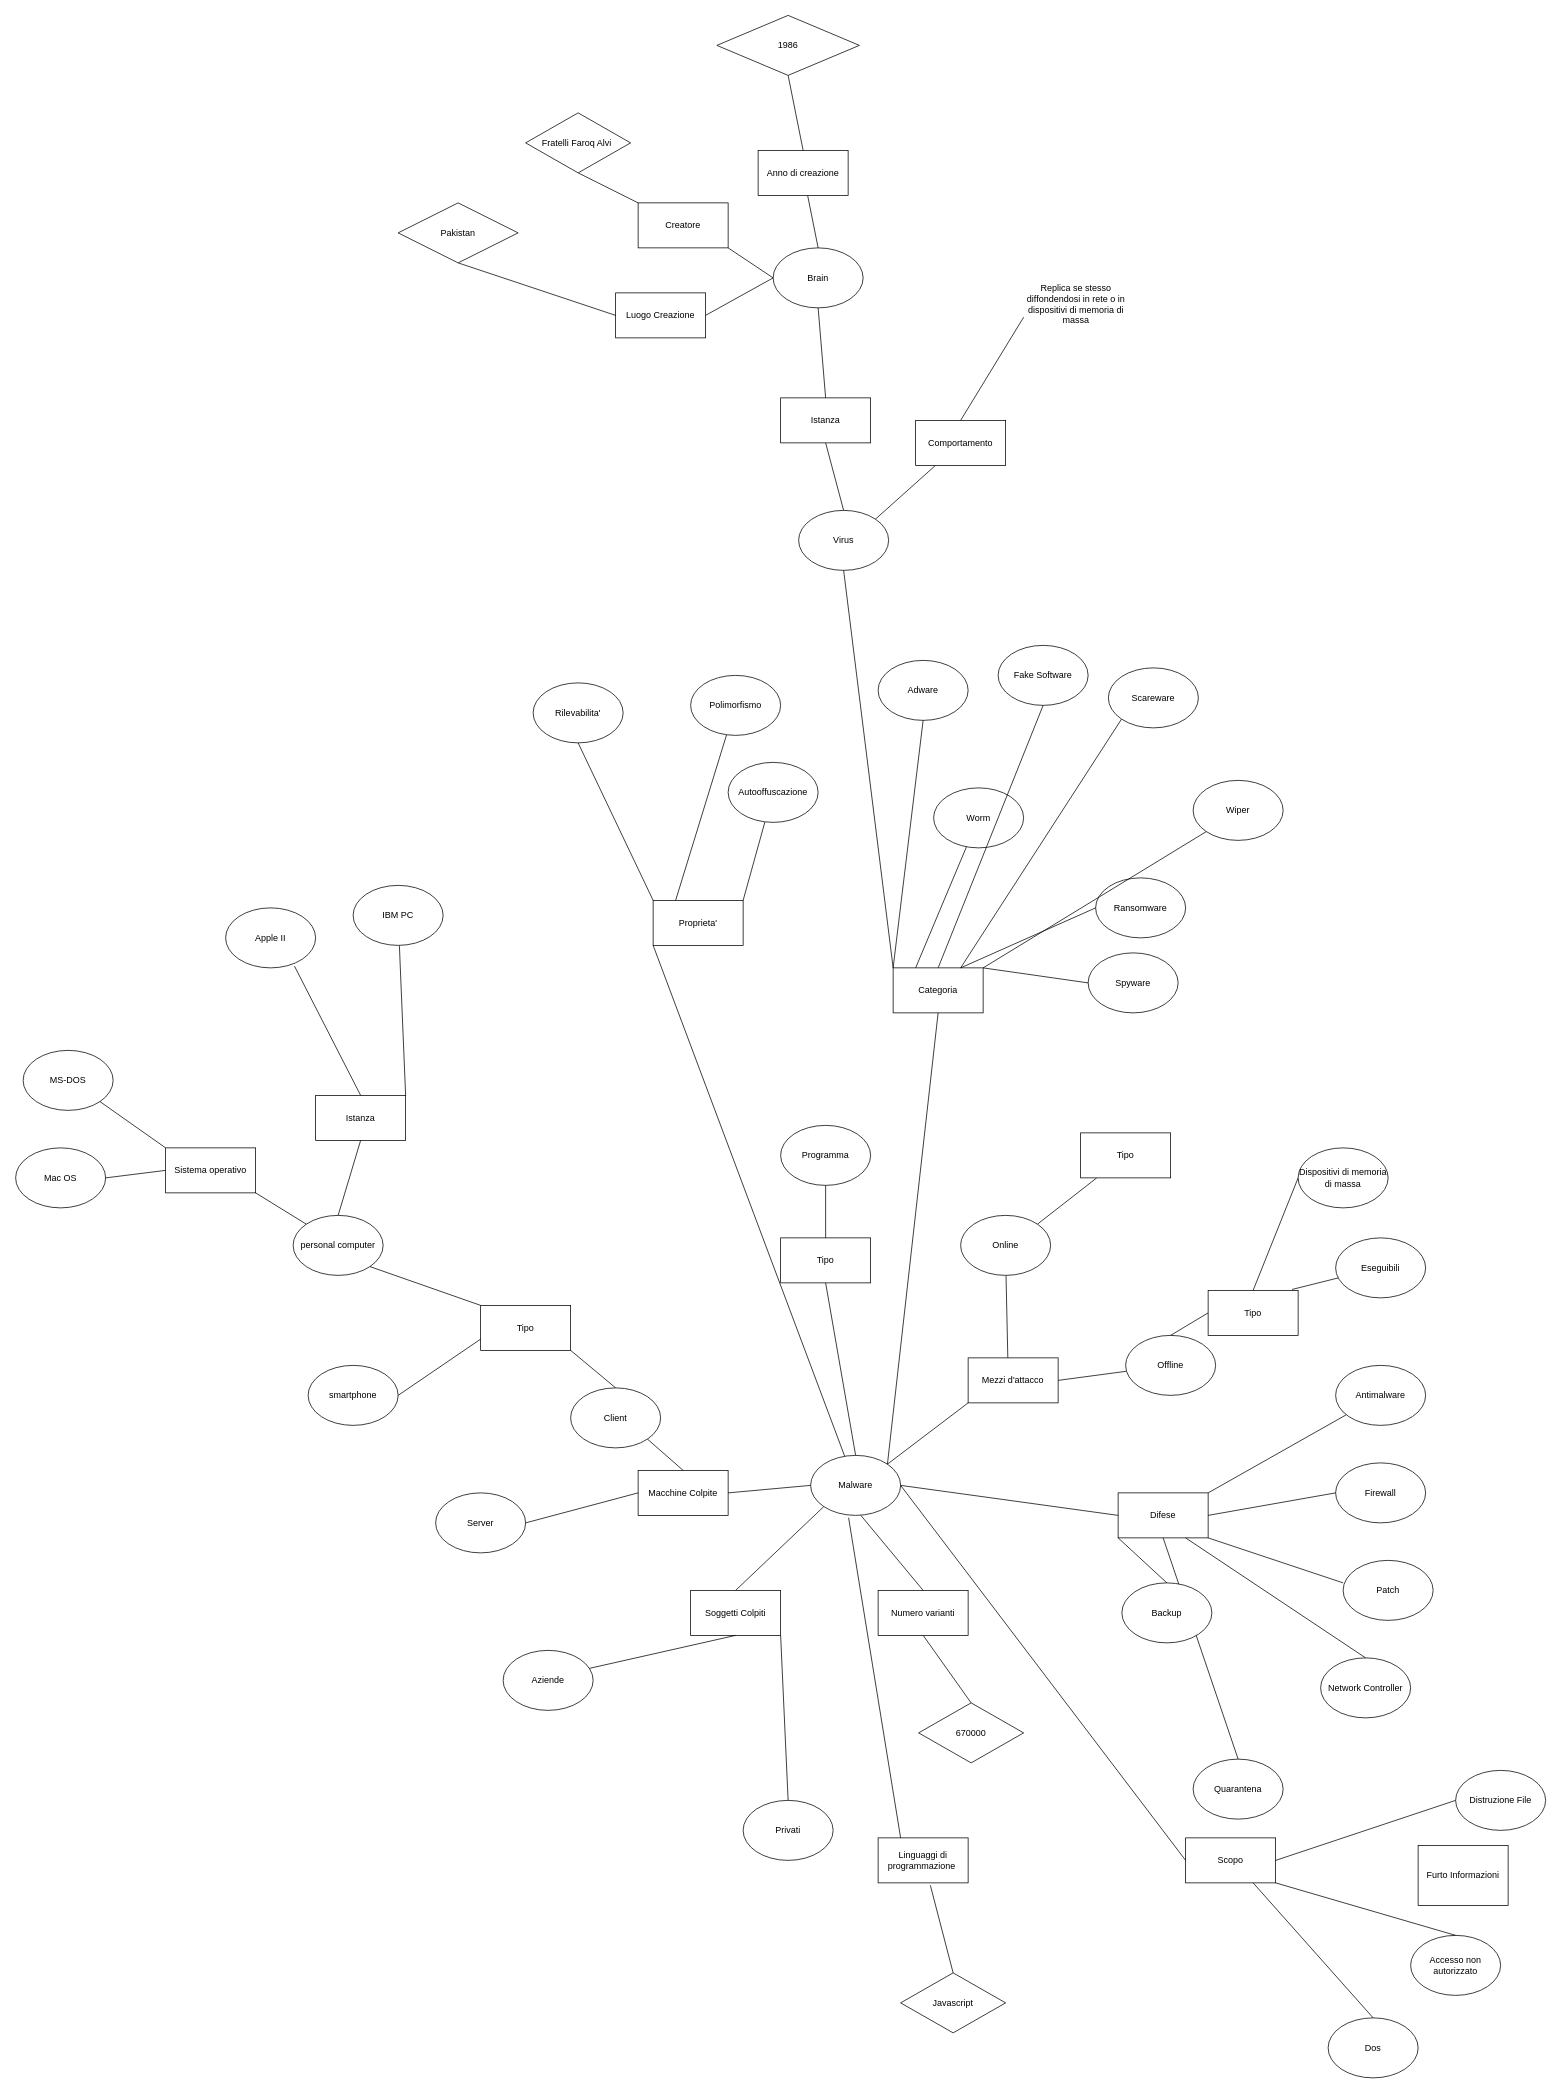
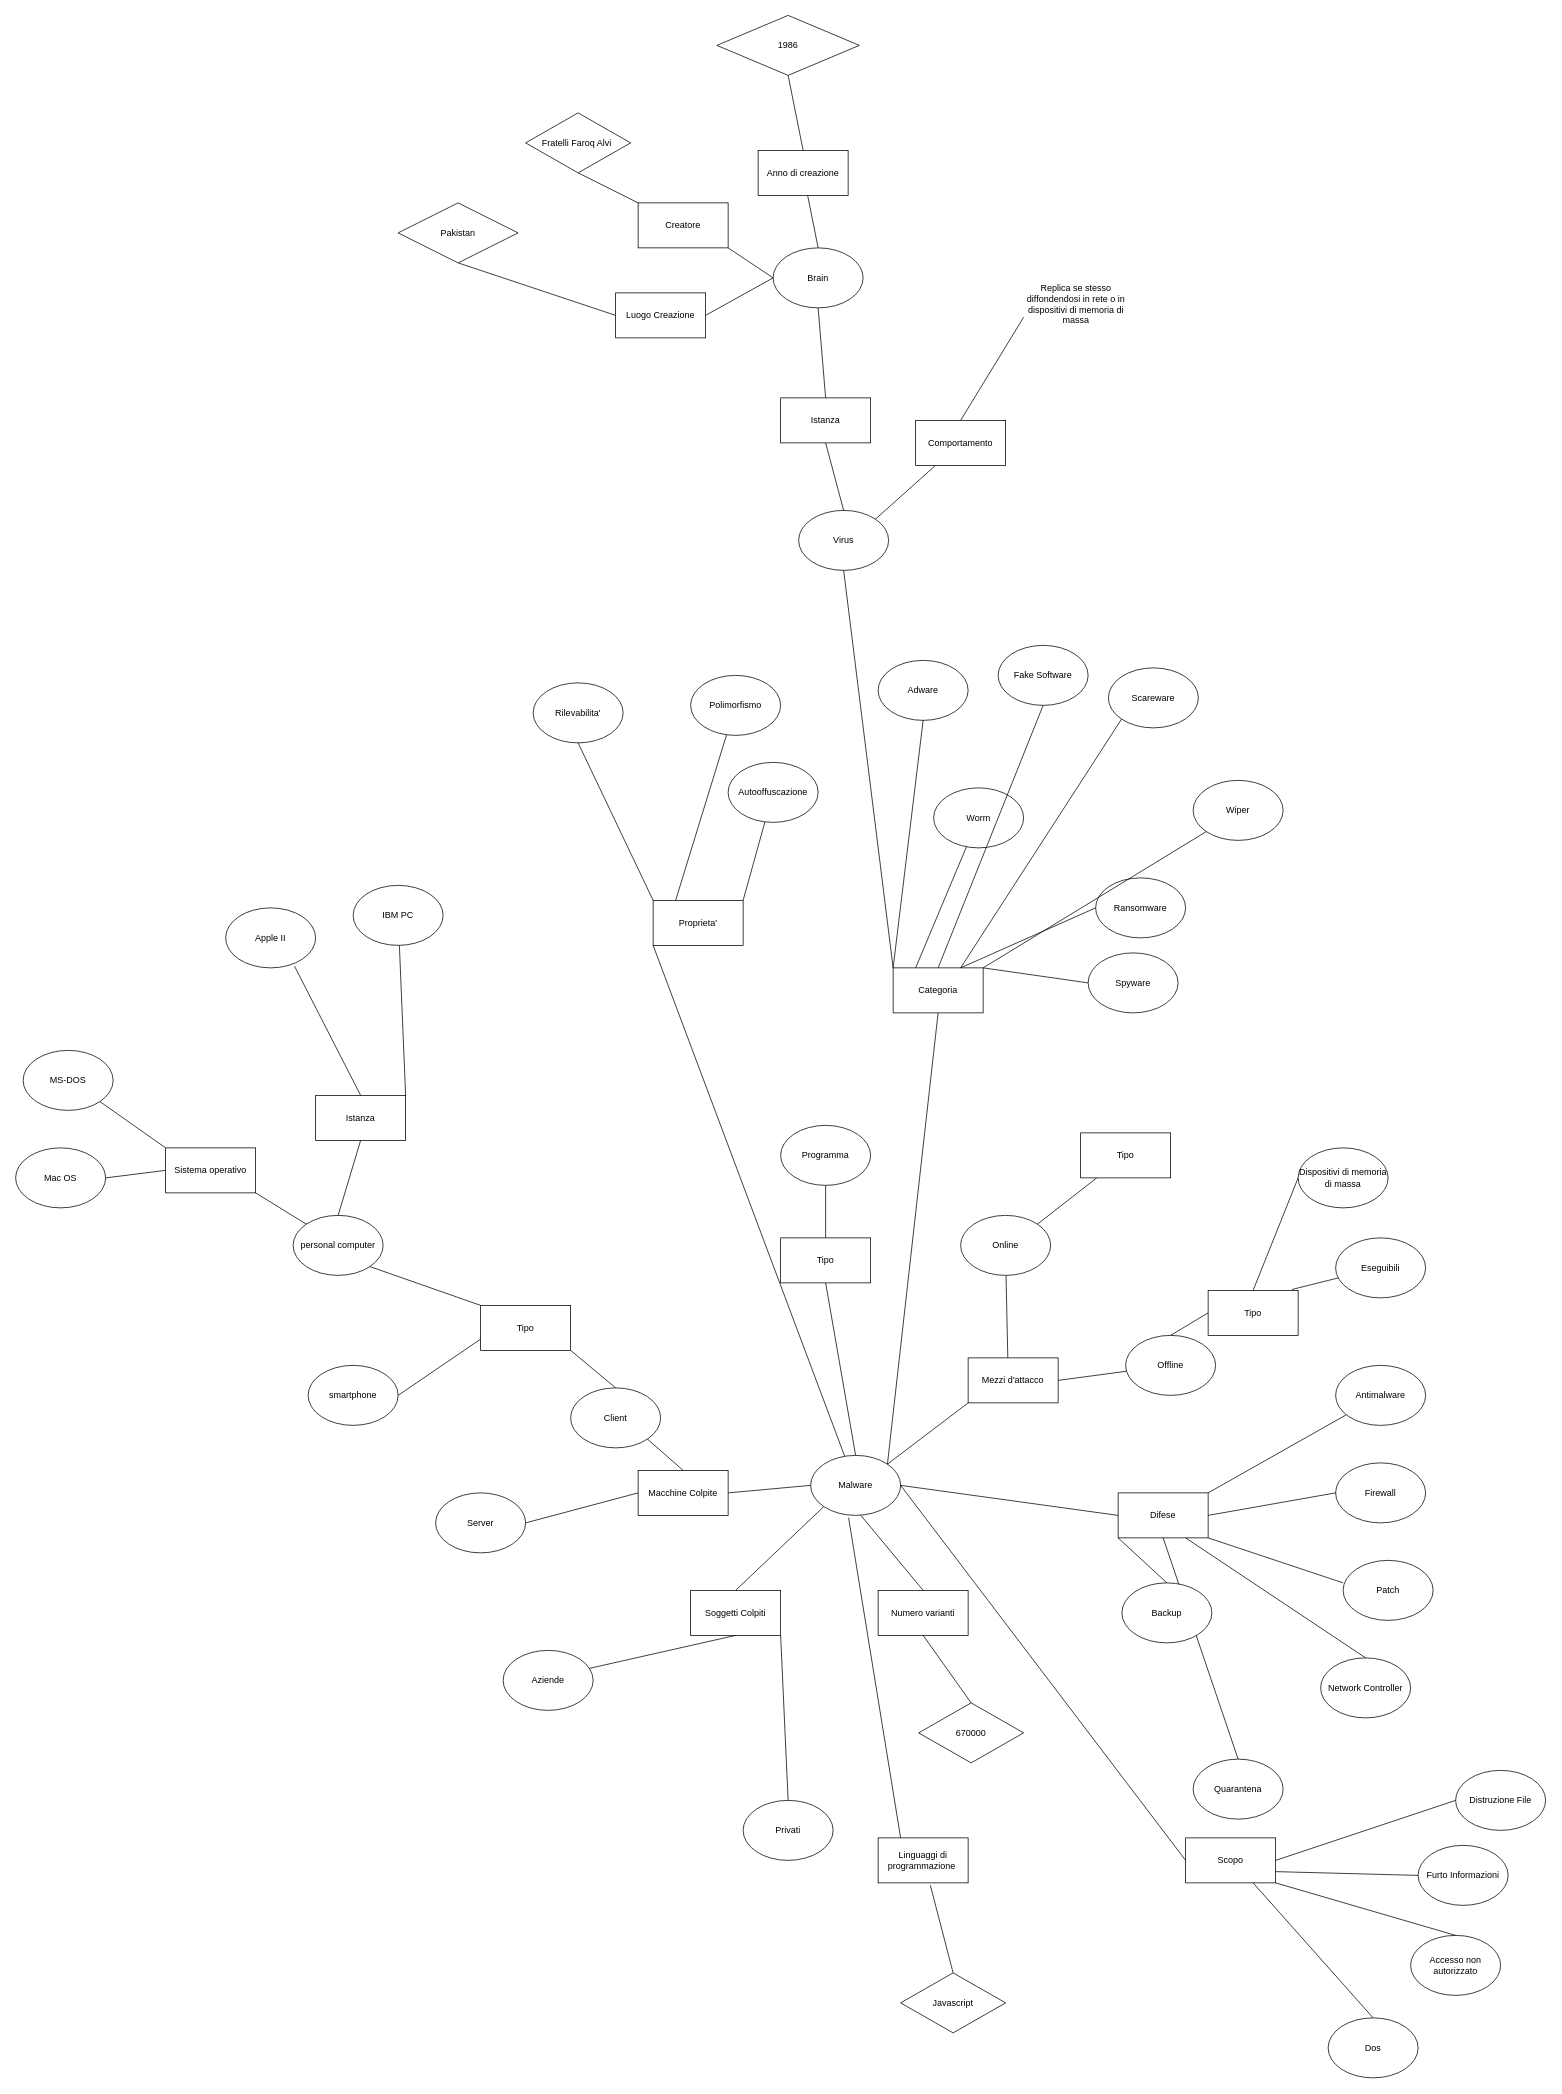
none -> (1347, 1874)
(1463, 1875) -> (1463, 1875)
